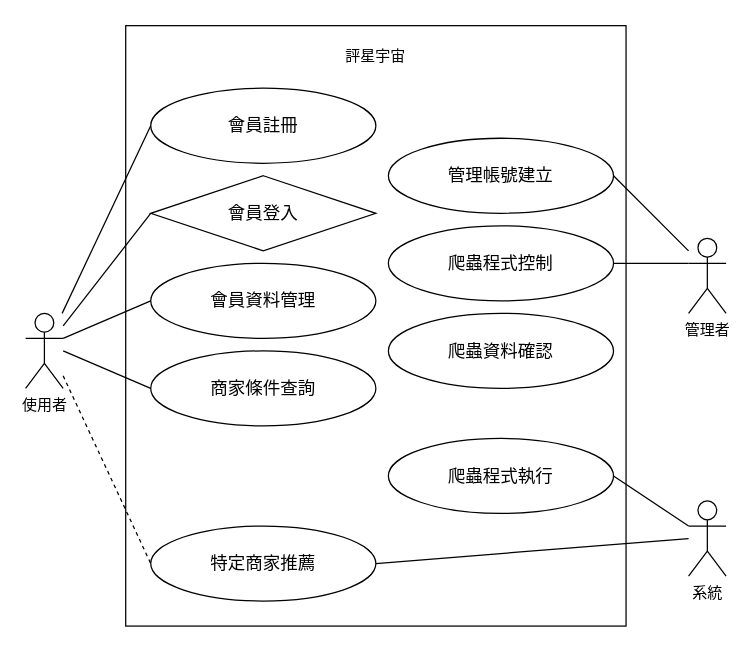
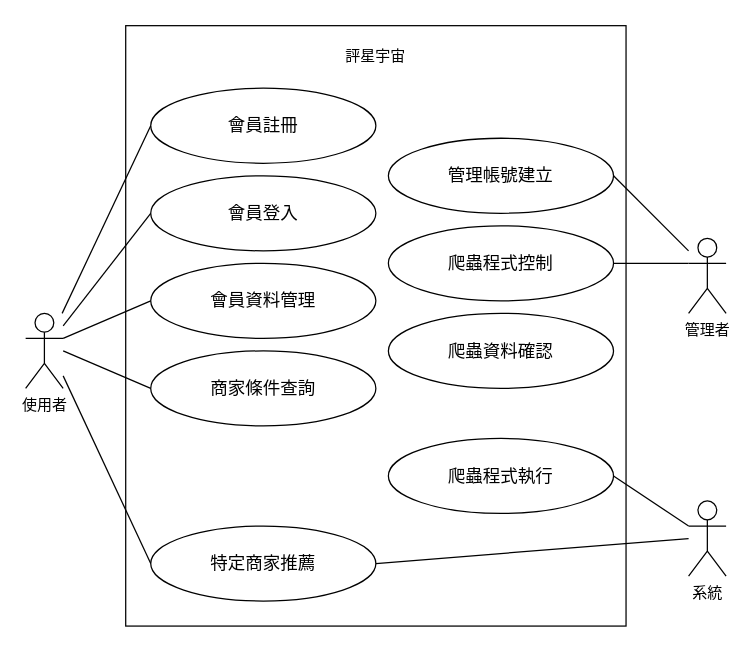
(263, 213) -> (263, 213)
(106, 468) -> (106, 468)
